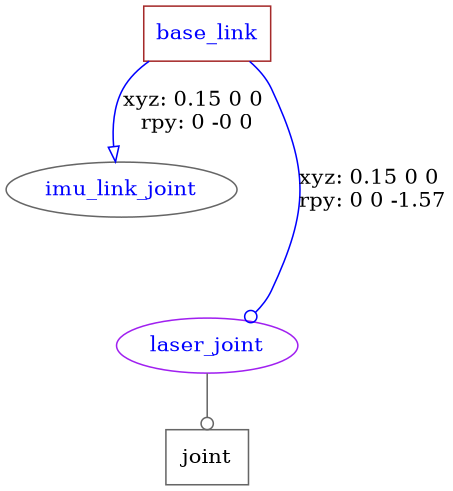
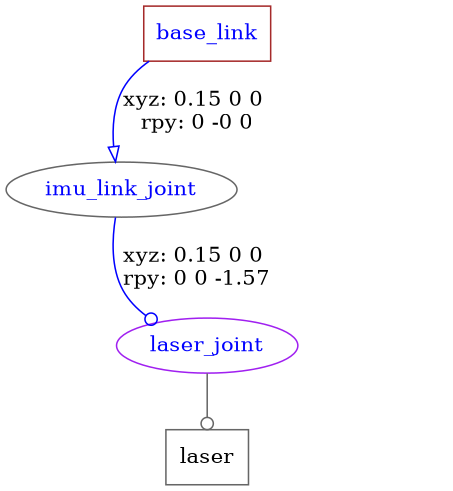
(300, 186) -> (116, 272)
(207, 457) -> (207, 457)
